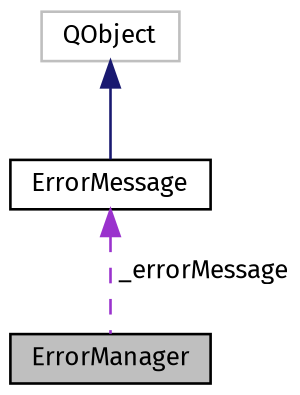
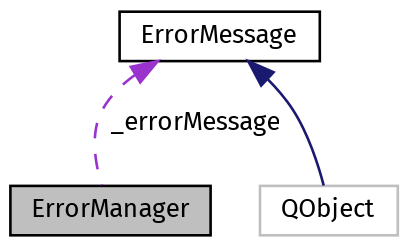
(110, 124) -> (303, 128)
